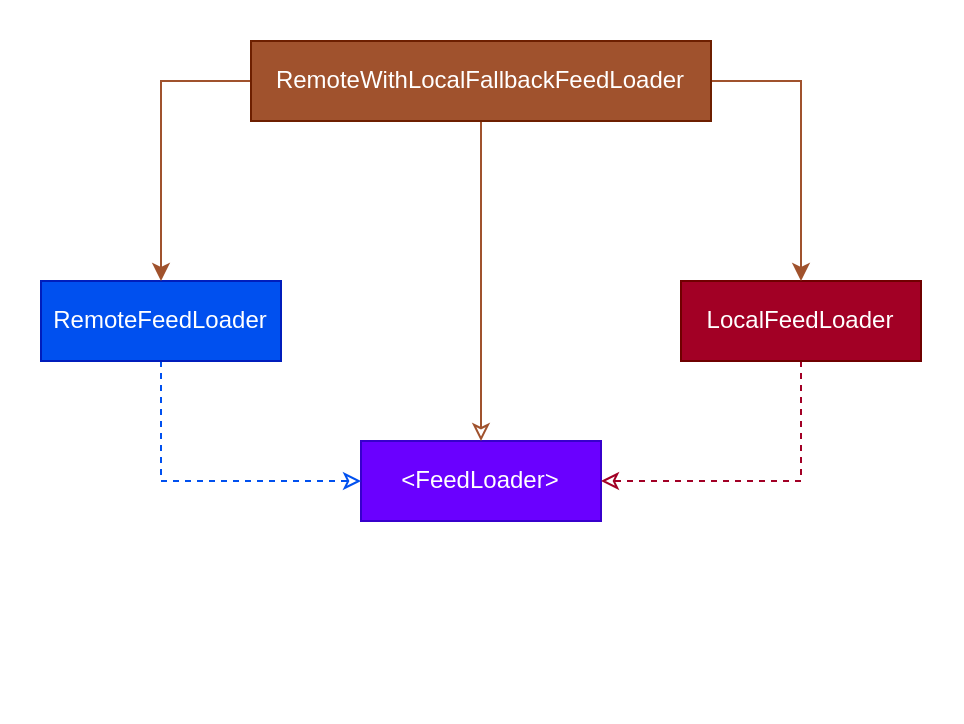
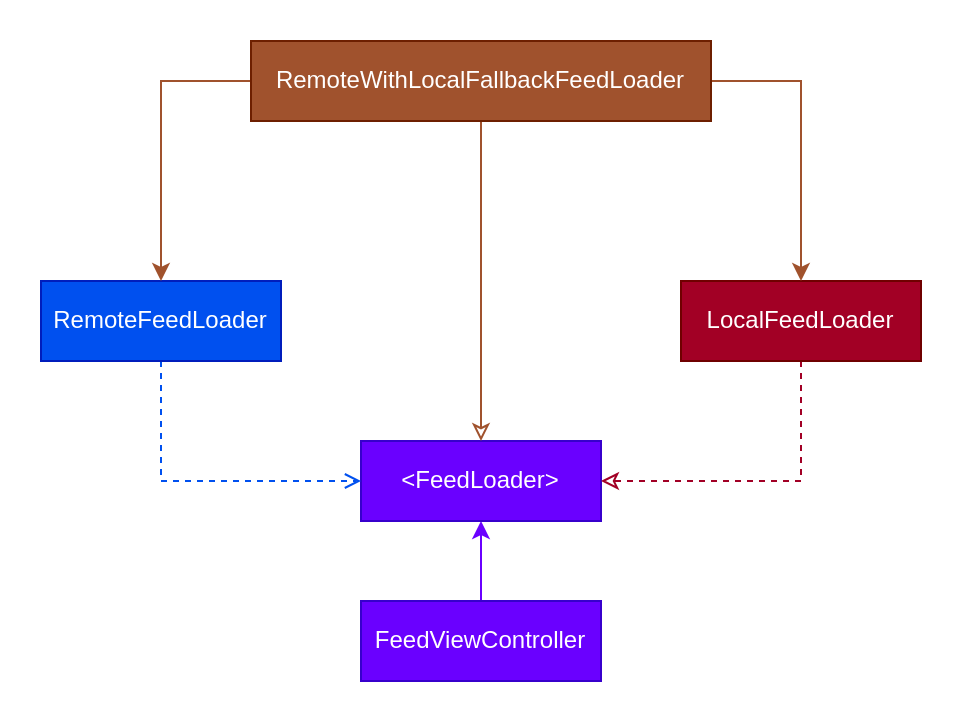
(346, 481) -> (350, 481)
none -> (481, 568)
none -> (481, 641)
